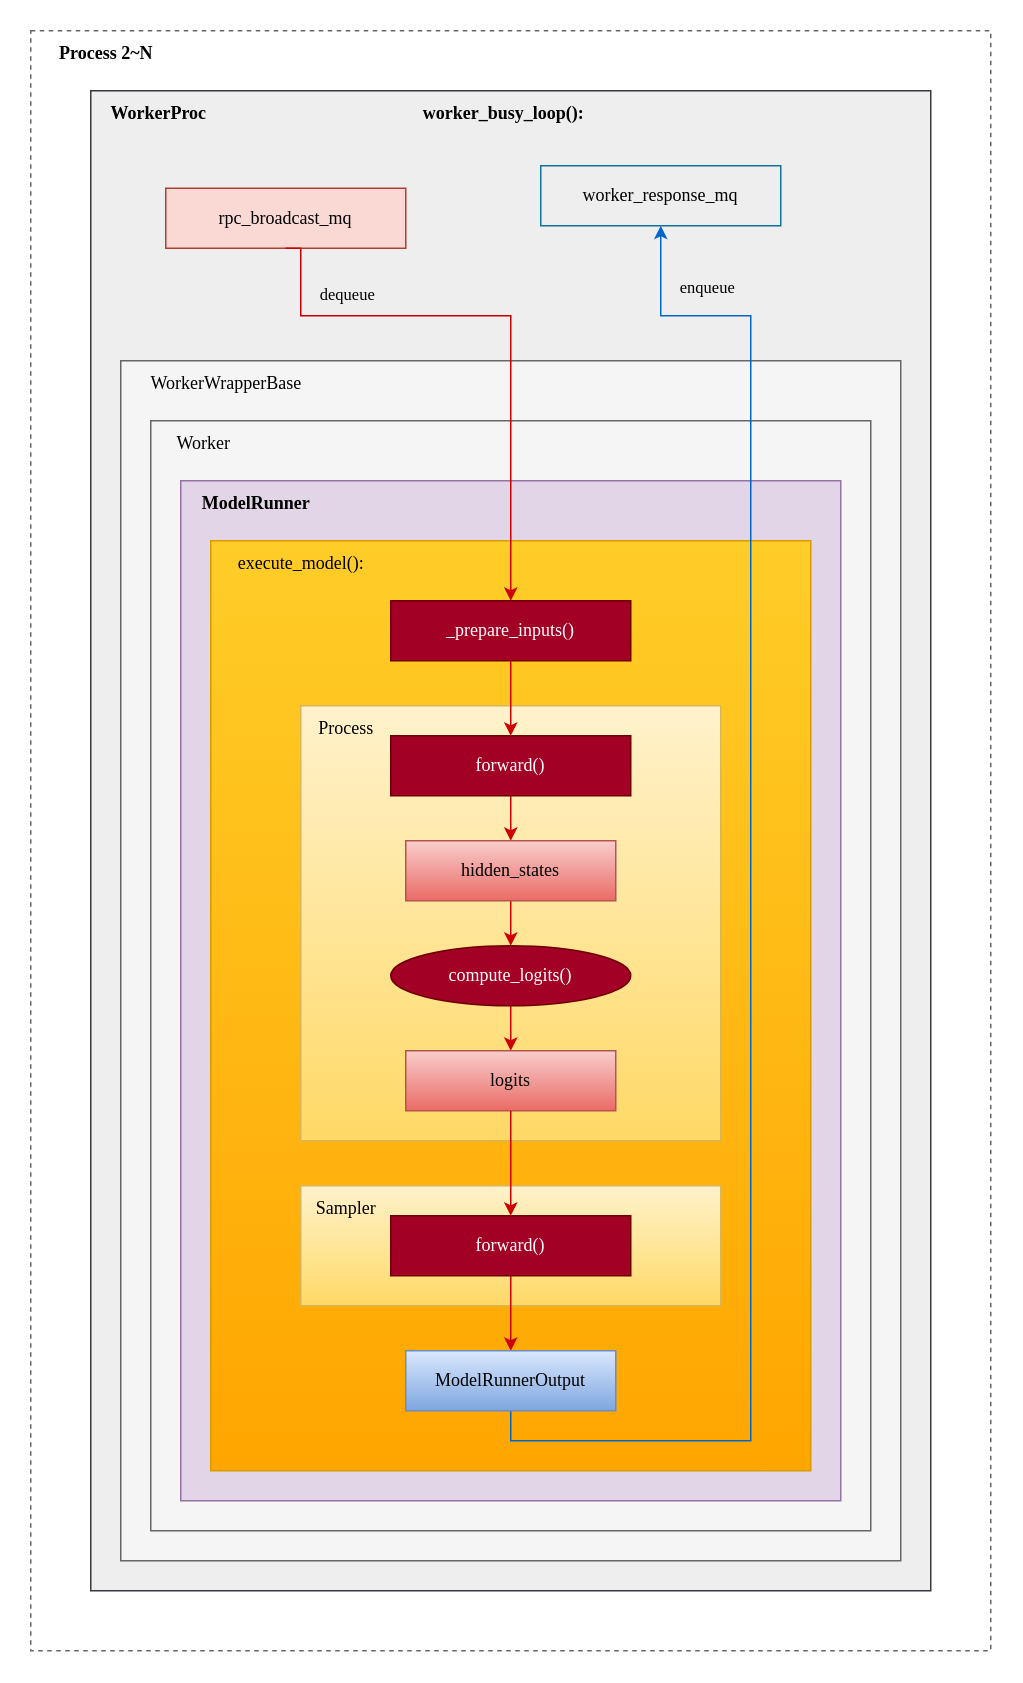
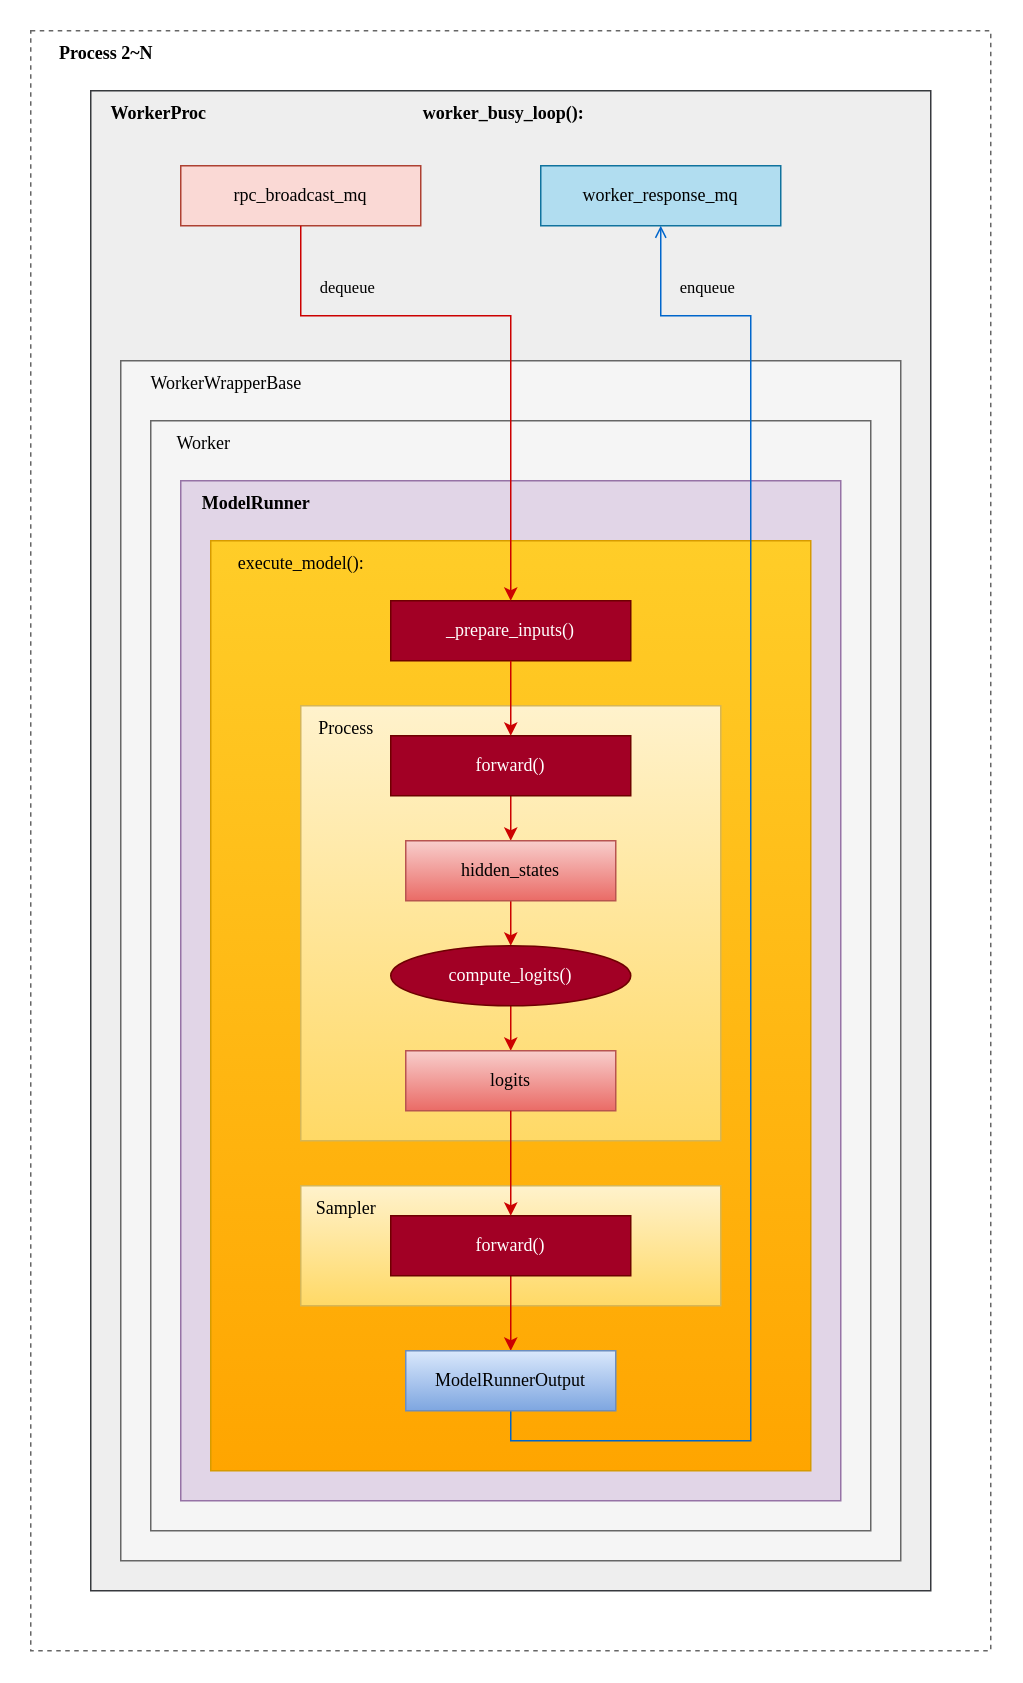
(661, 196) -> (661, 196)
(286, 218) -> (301, 196)
(661, 237) -> (661, 234)
